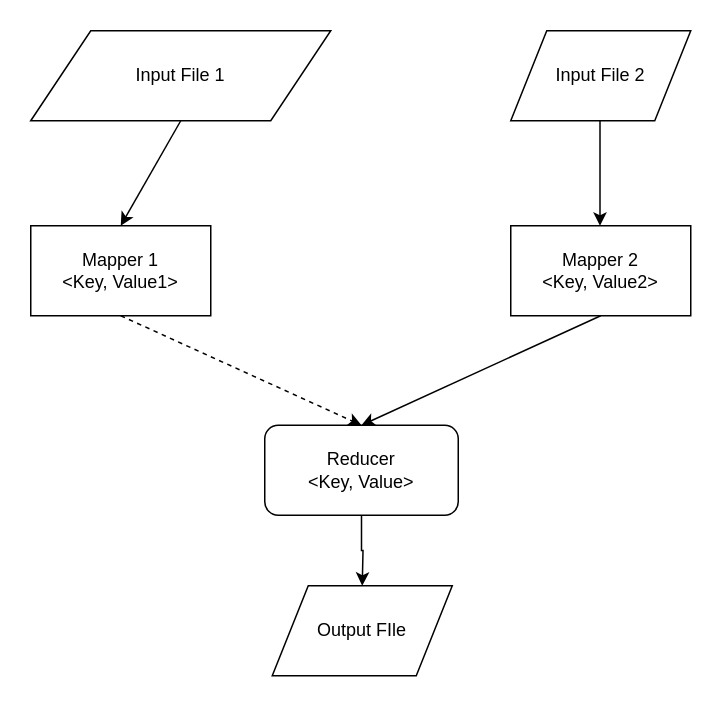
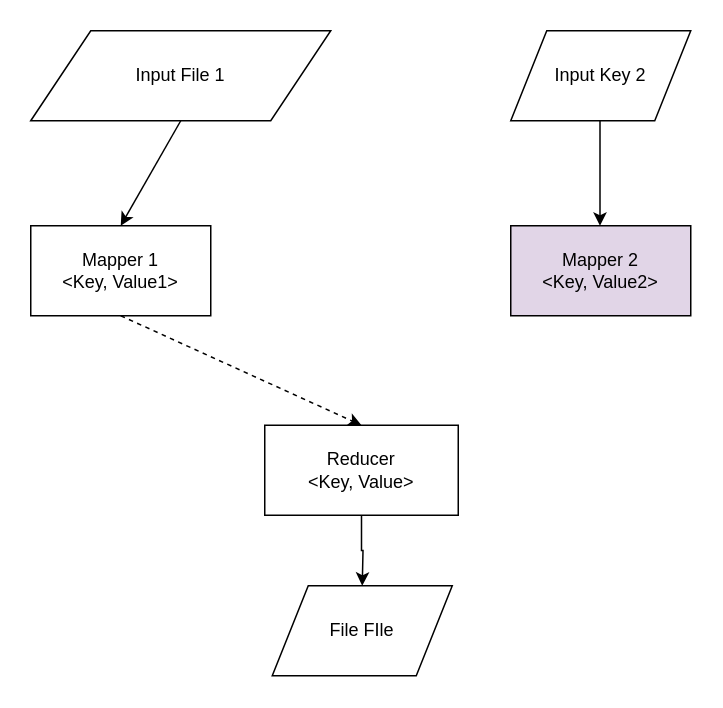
(601, 76) -> (601, 76)
(601, 271) -> (601, 271)
(485, 369) -> none
(362, 470) -> (362, 470)
(362, 631) -> (362, 631)
